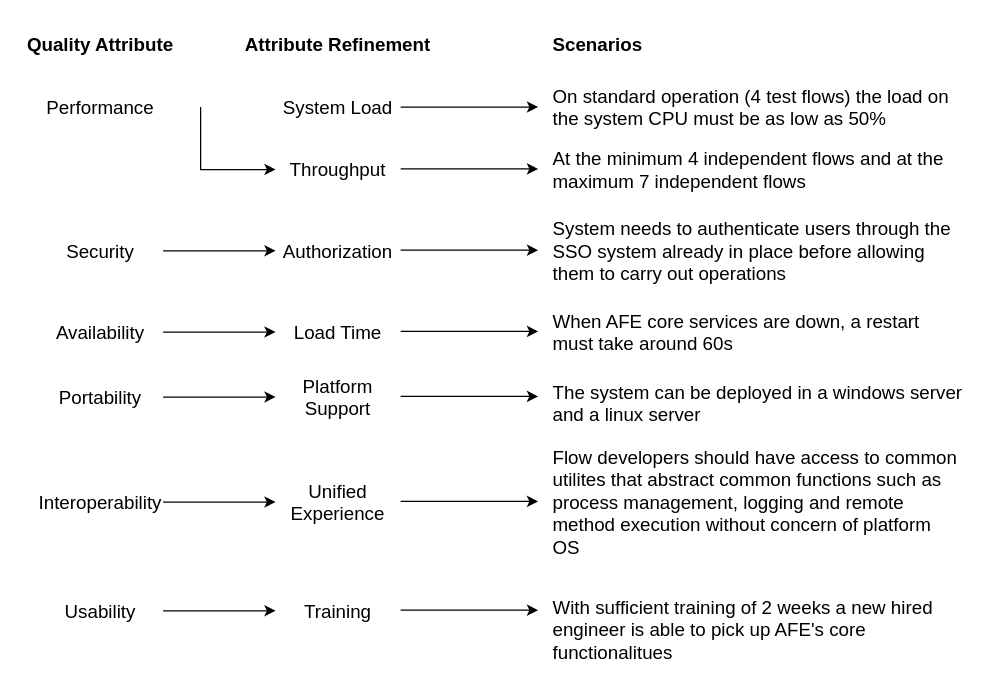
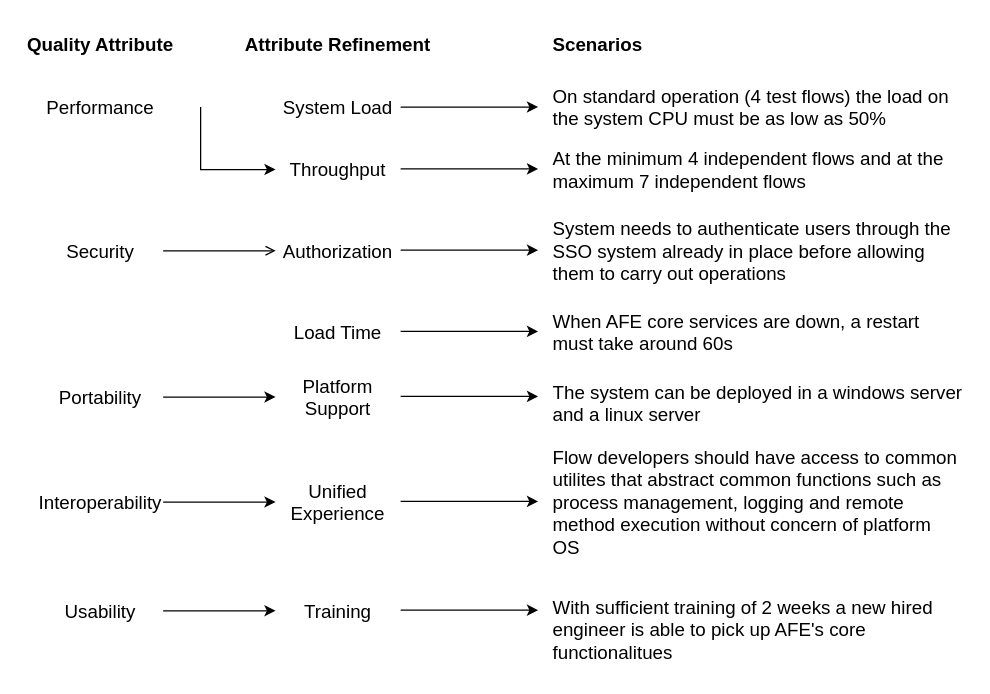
(266, 251) -> (267, 251)
(101, 332) -> none
(215, 332) -> none
